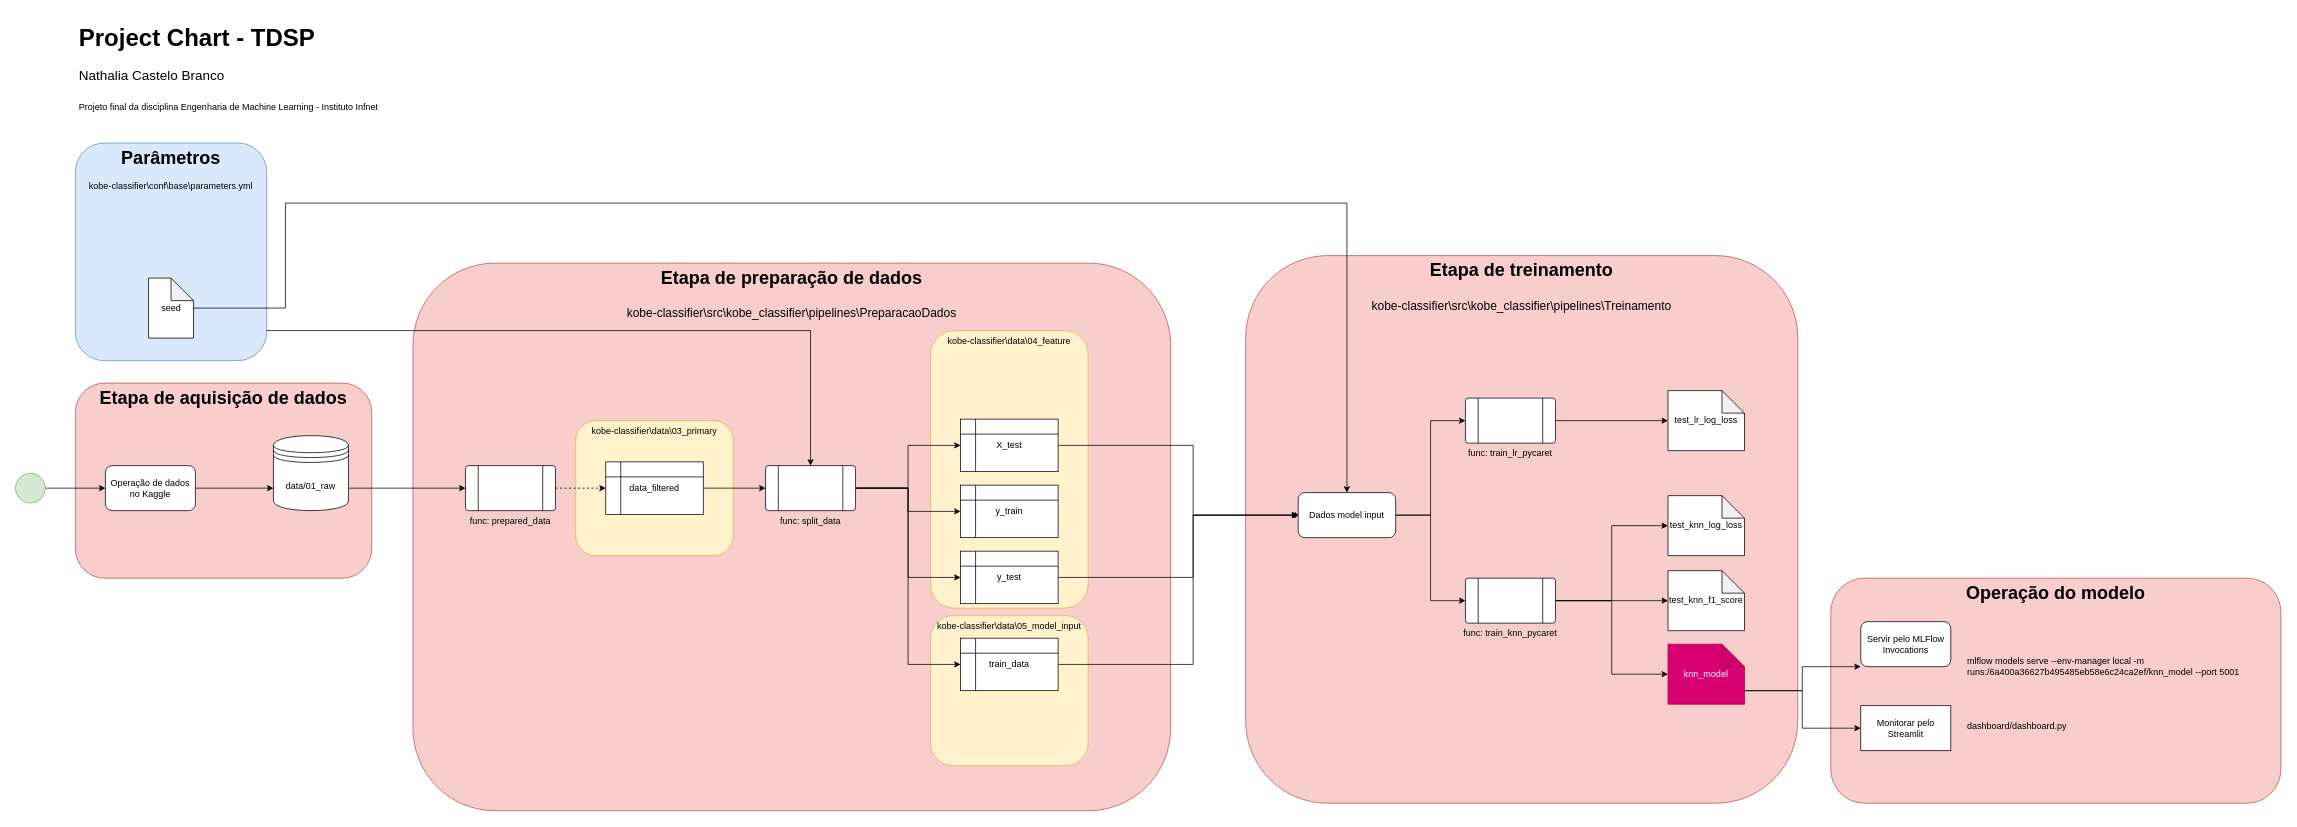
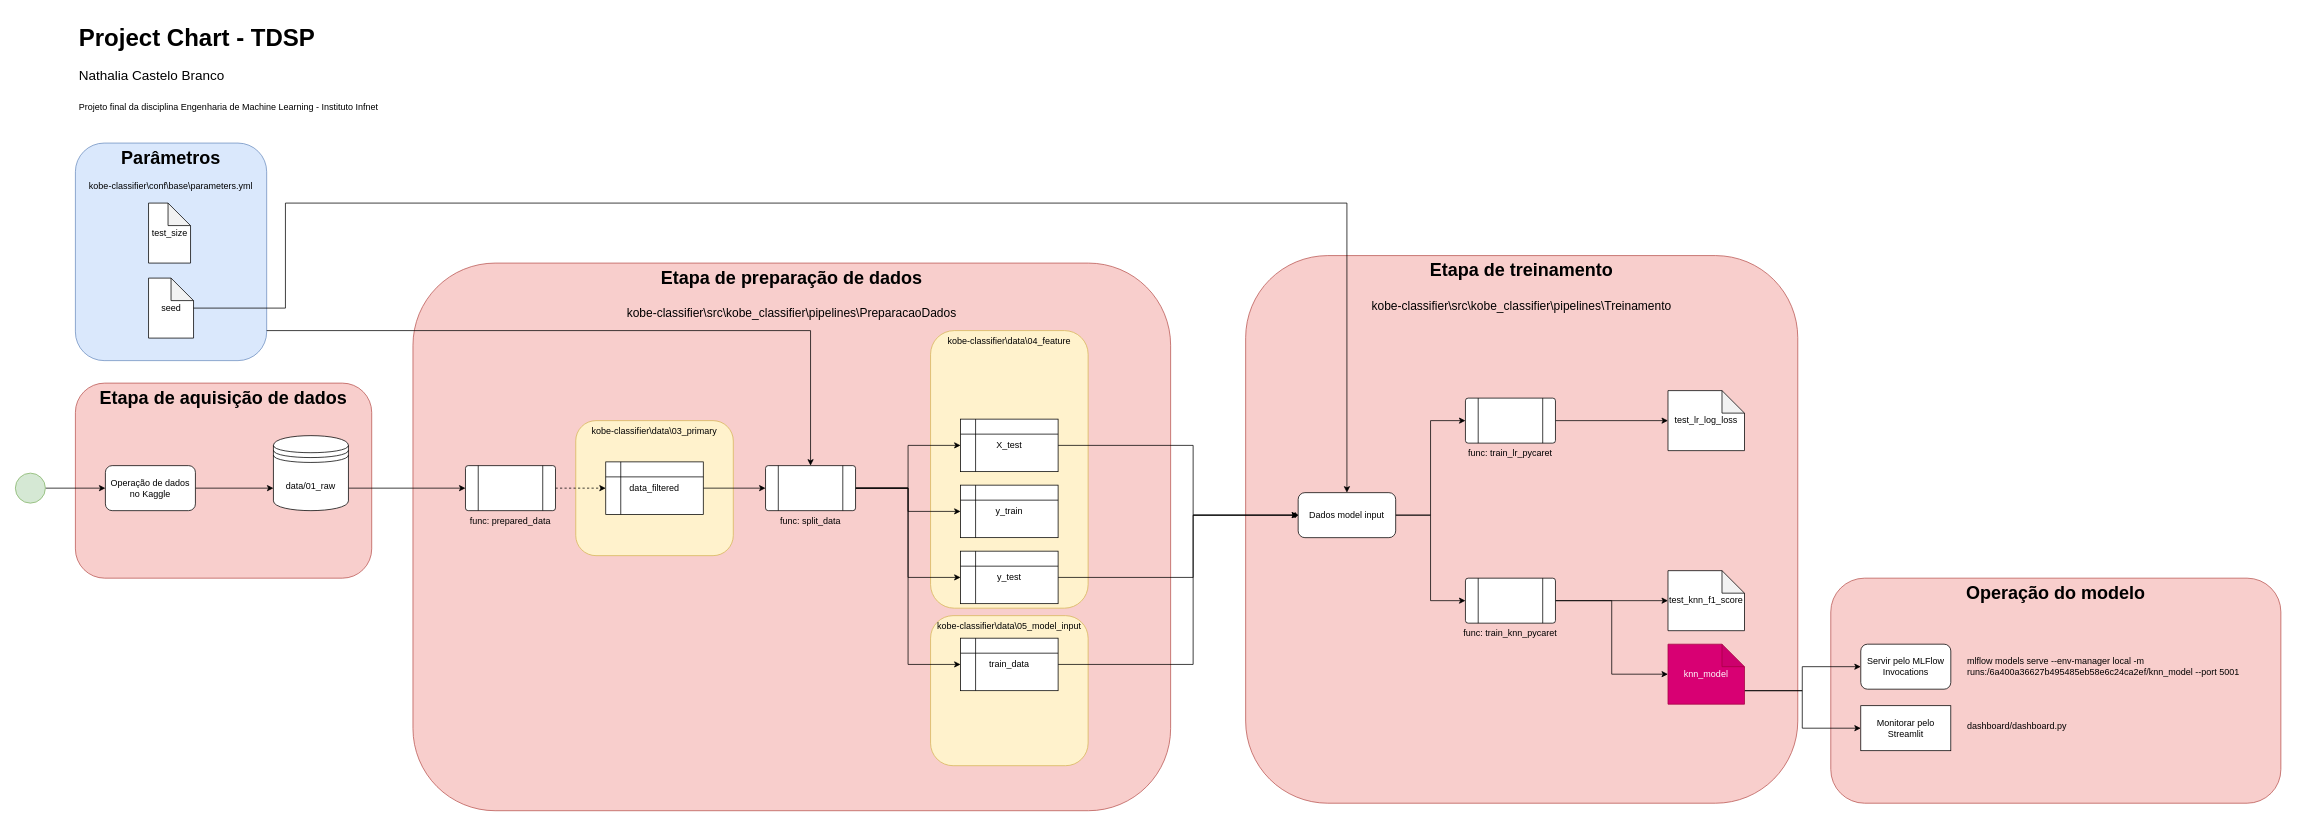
none -> (170, 233)
(1706, 525) -> none
(1611, 536) -> none
(1905, 644) -> (1905, 666)
